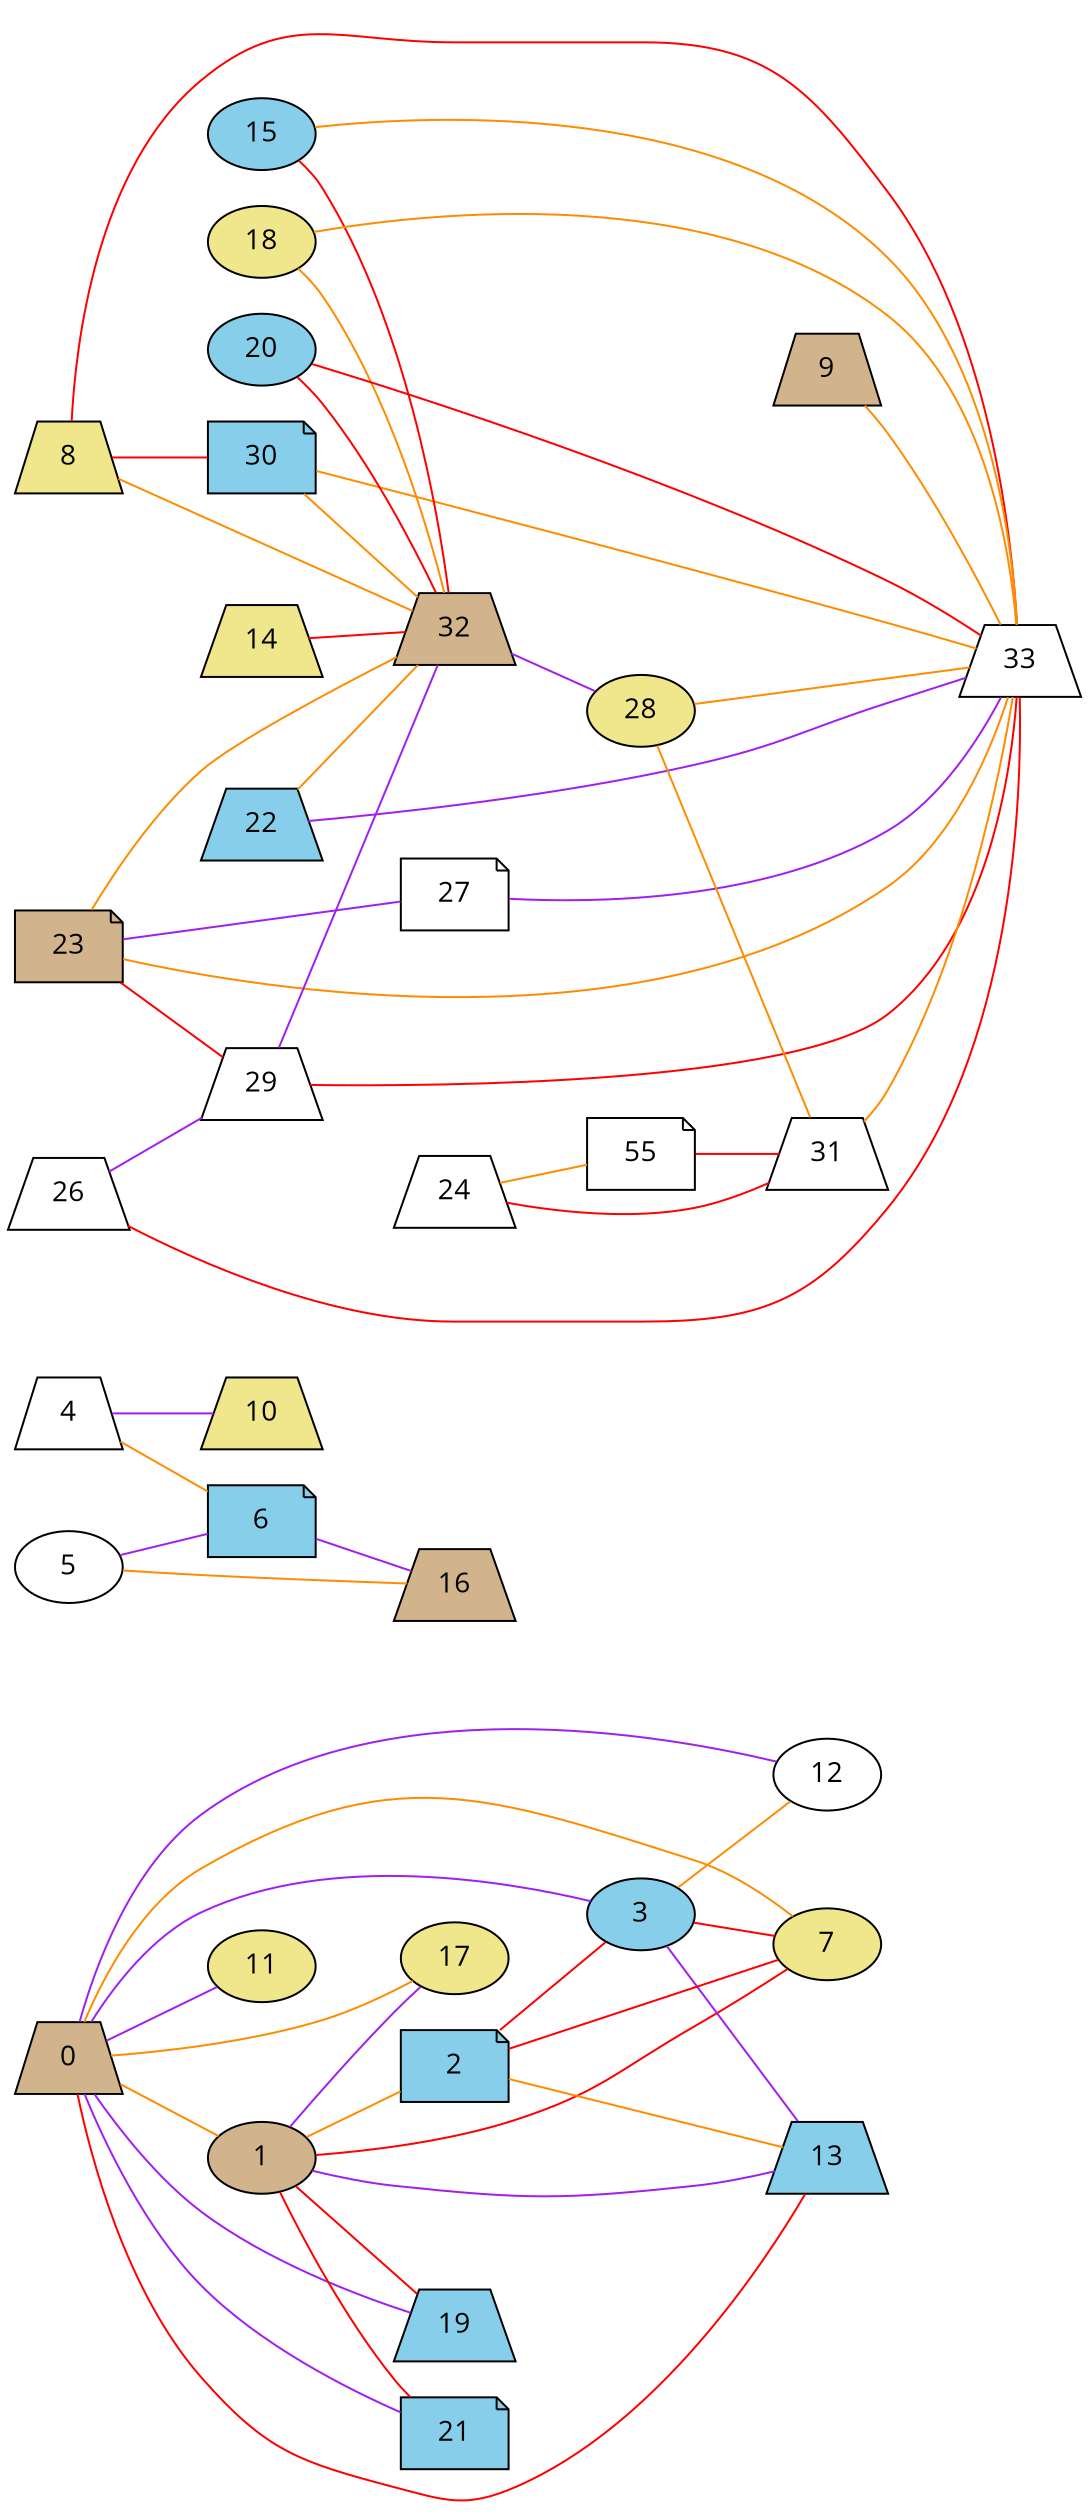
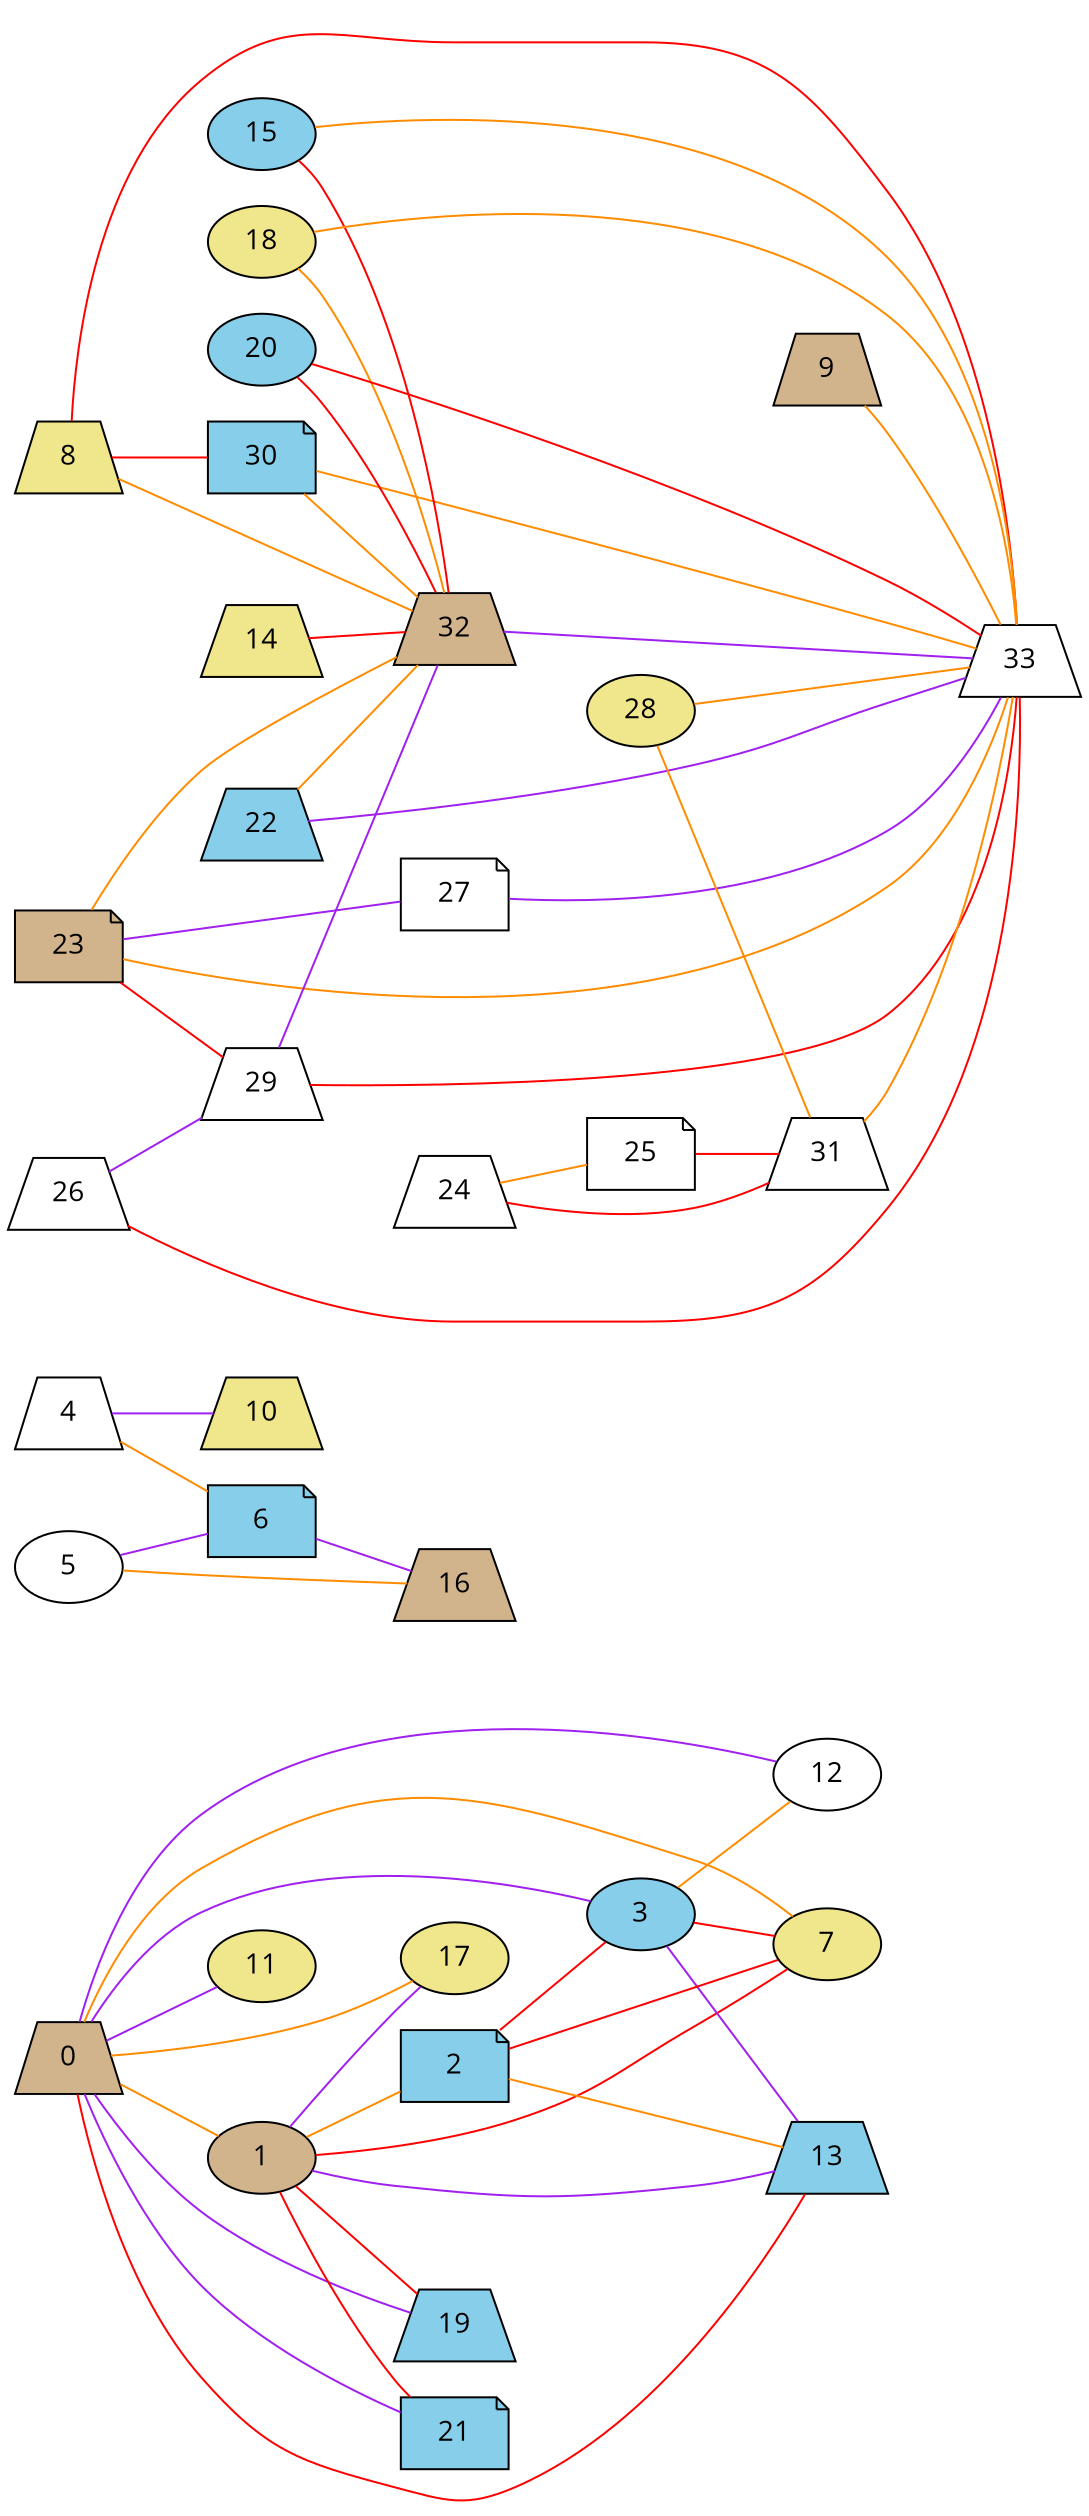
(553, 672) -> (738, 645)
(641, 1154) -> (641, 1154)
